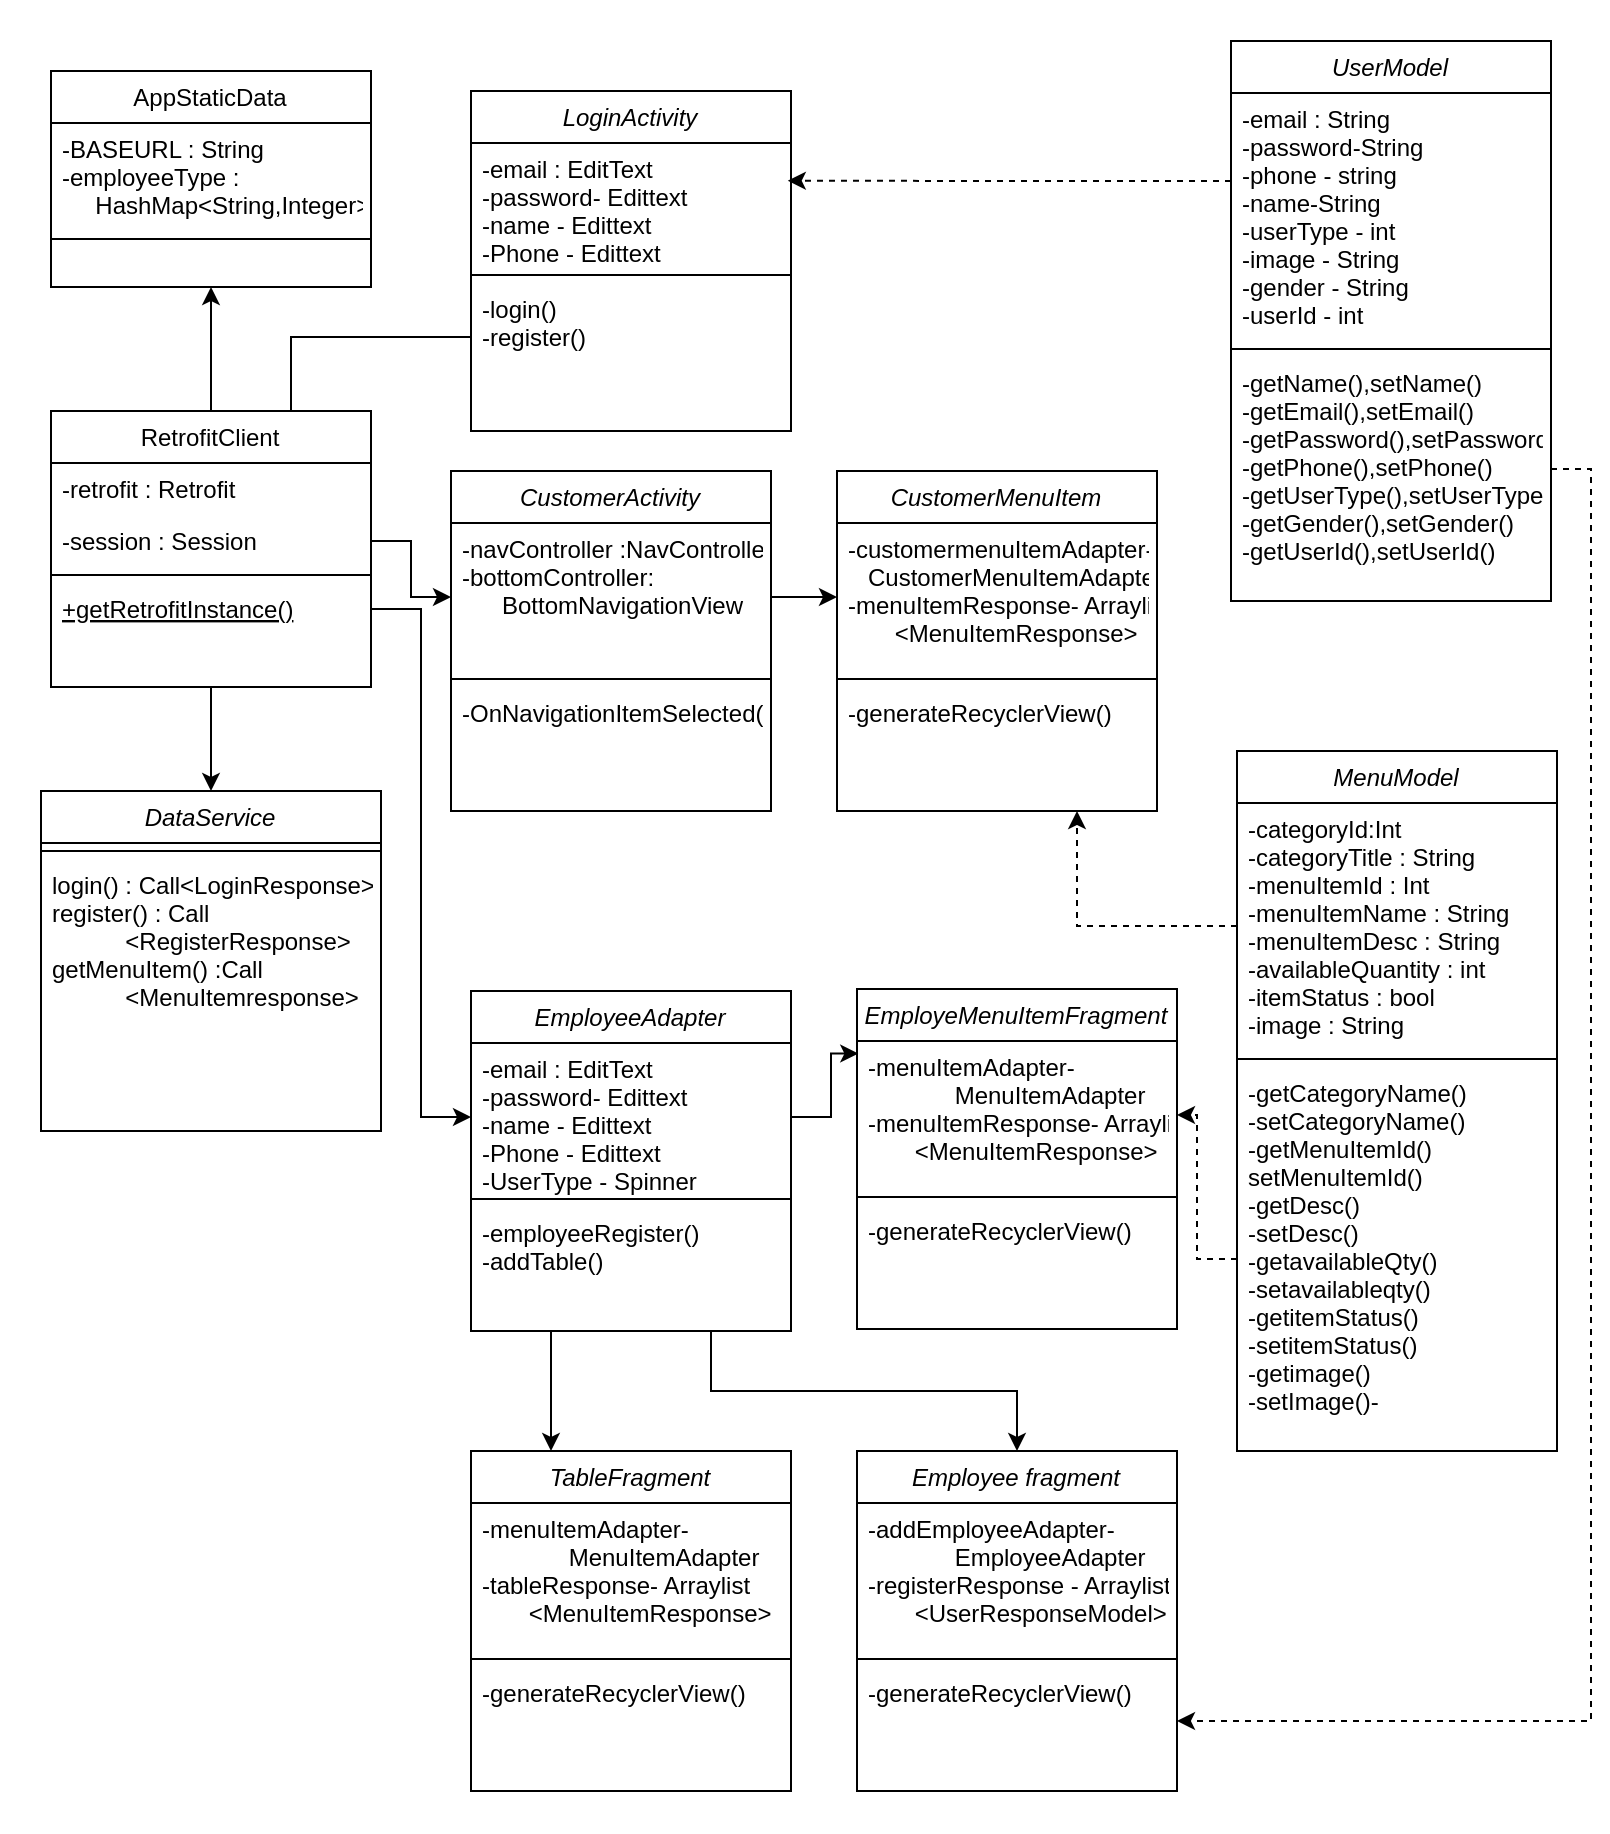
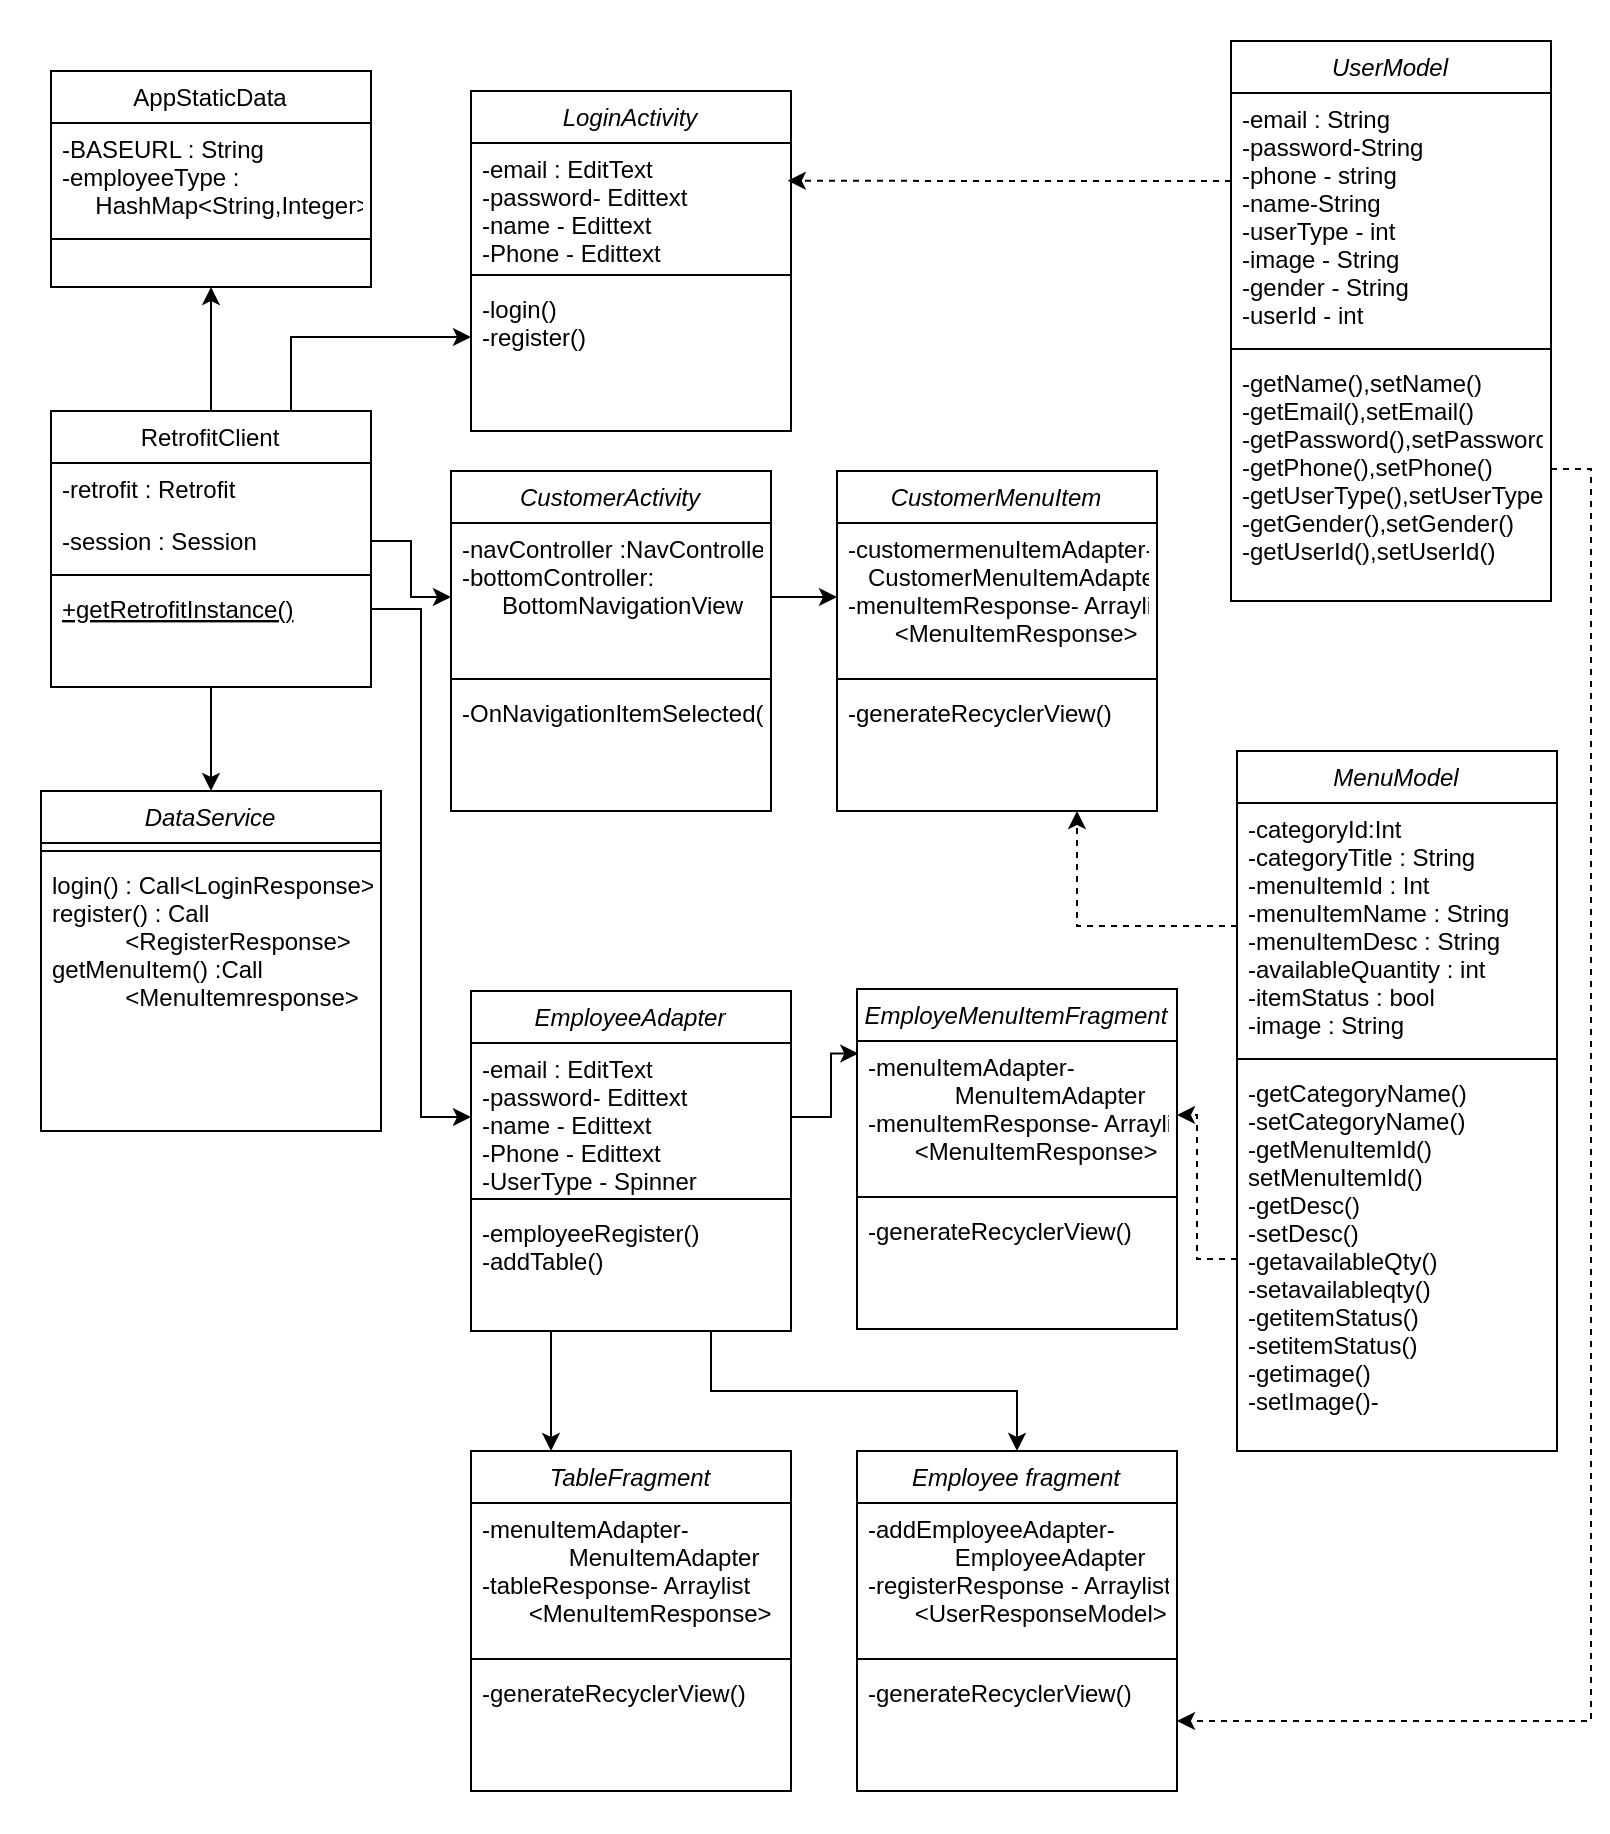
(461, 337) -> (456, 337)
